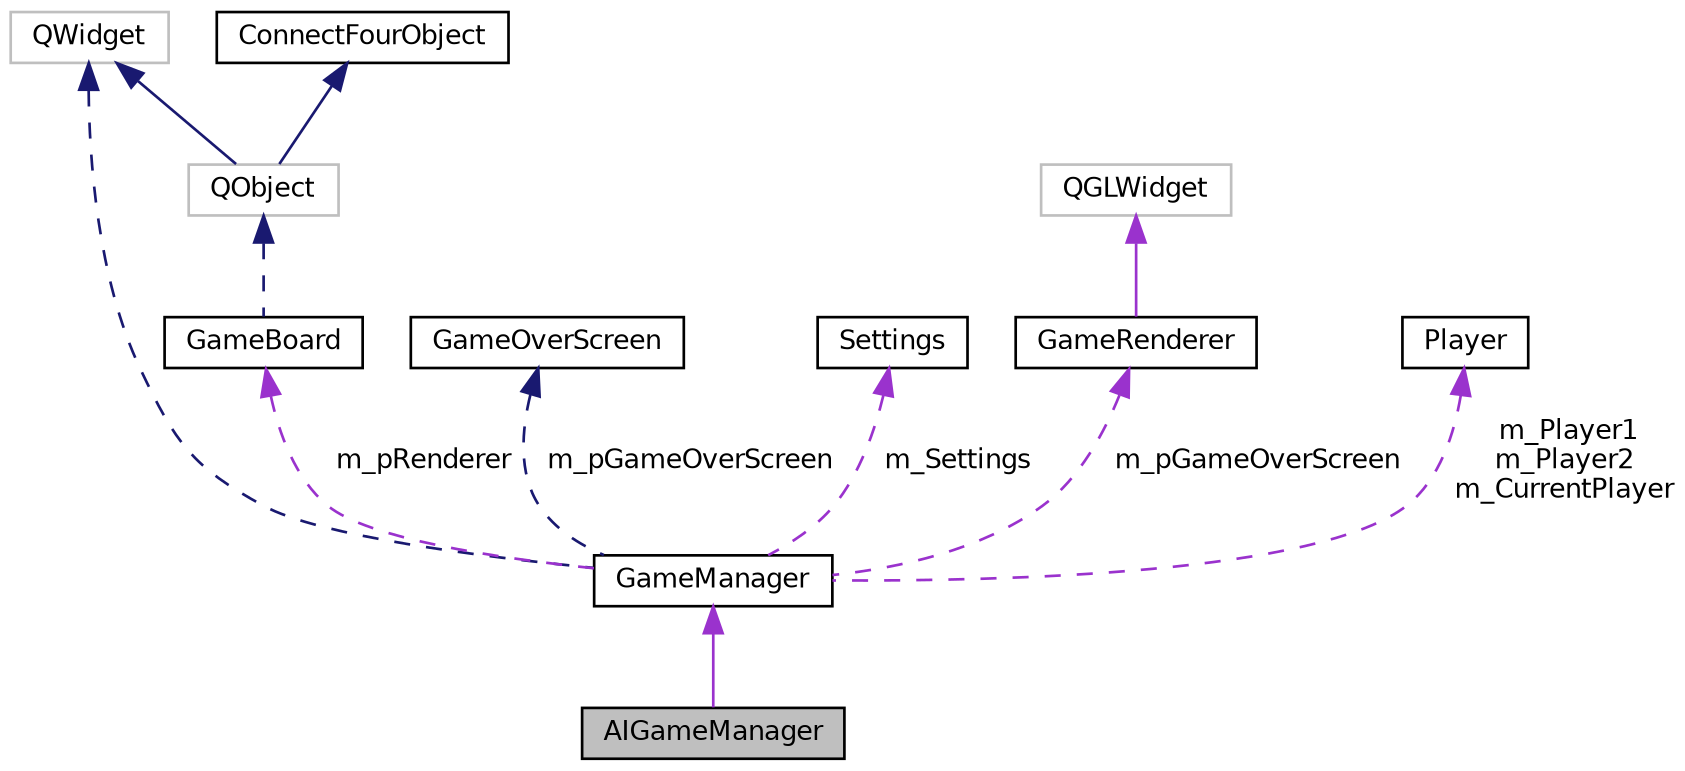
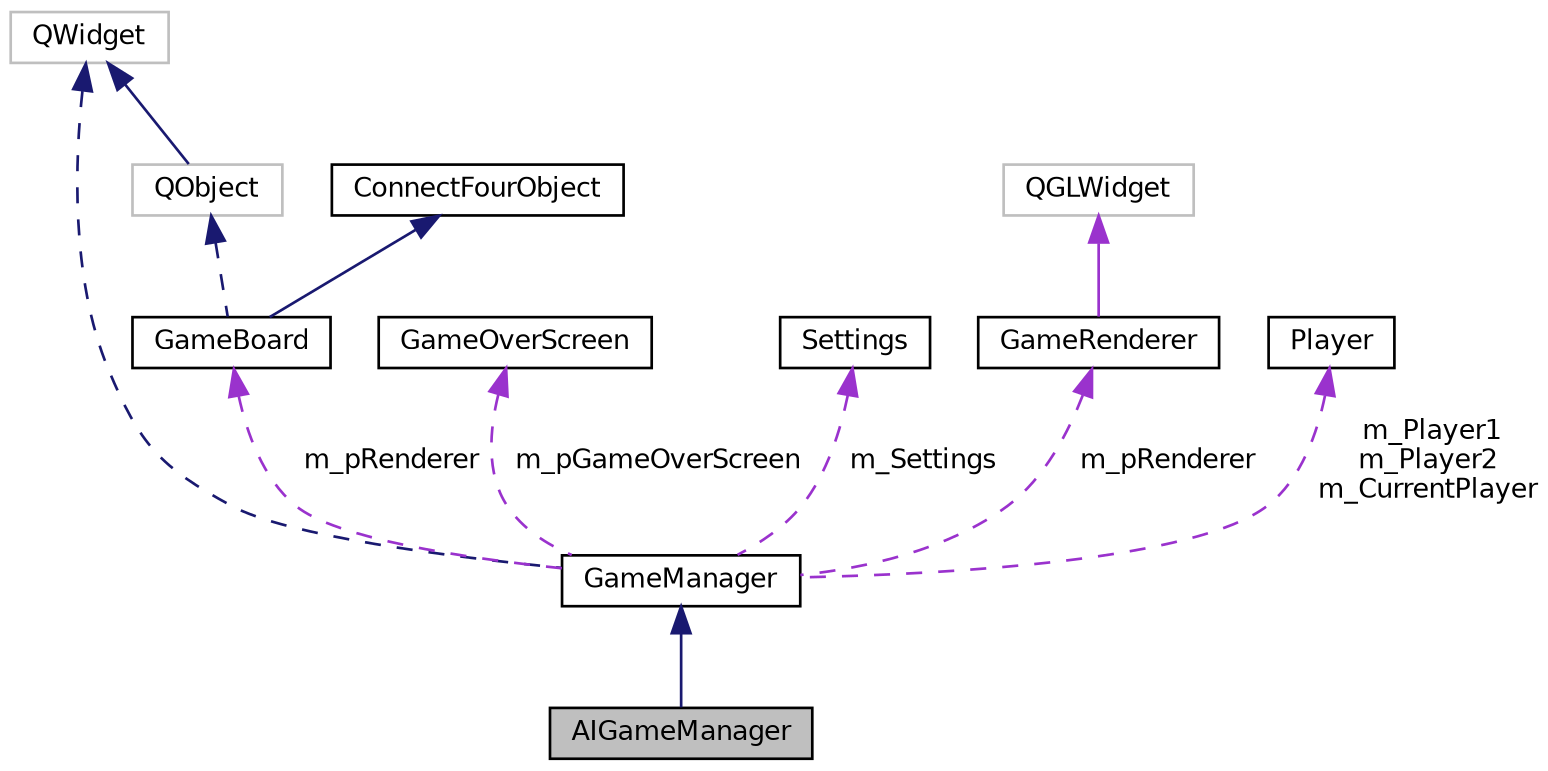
(306, 125) -> (343, 273)
(1254, 462) -> (1164, 462)
(532, 492) -> (500, 492)
(713, 671) -> (681, 671)
